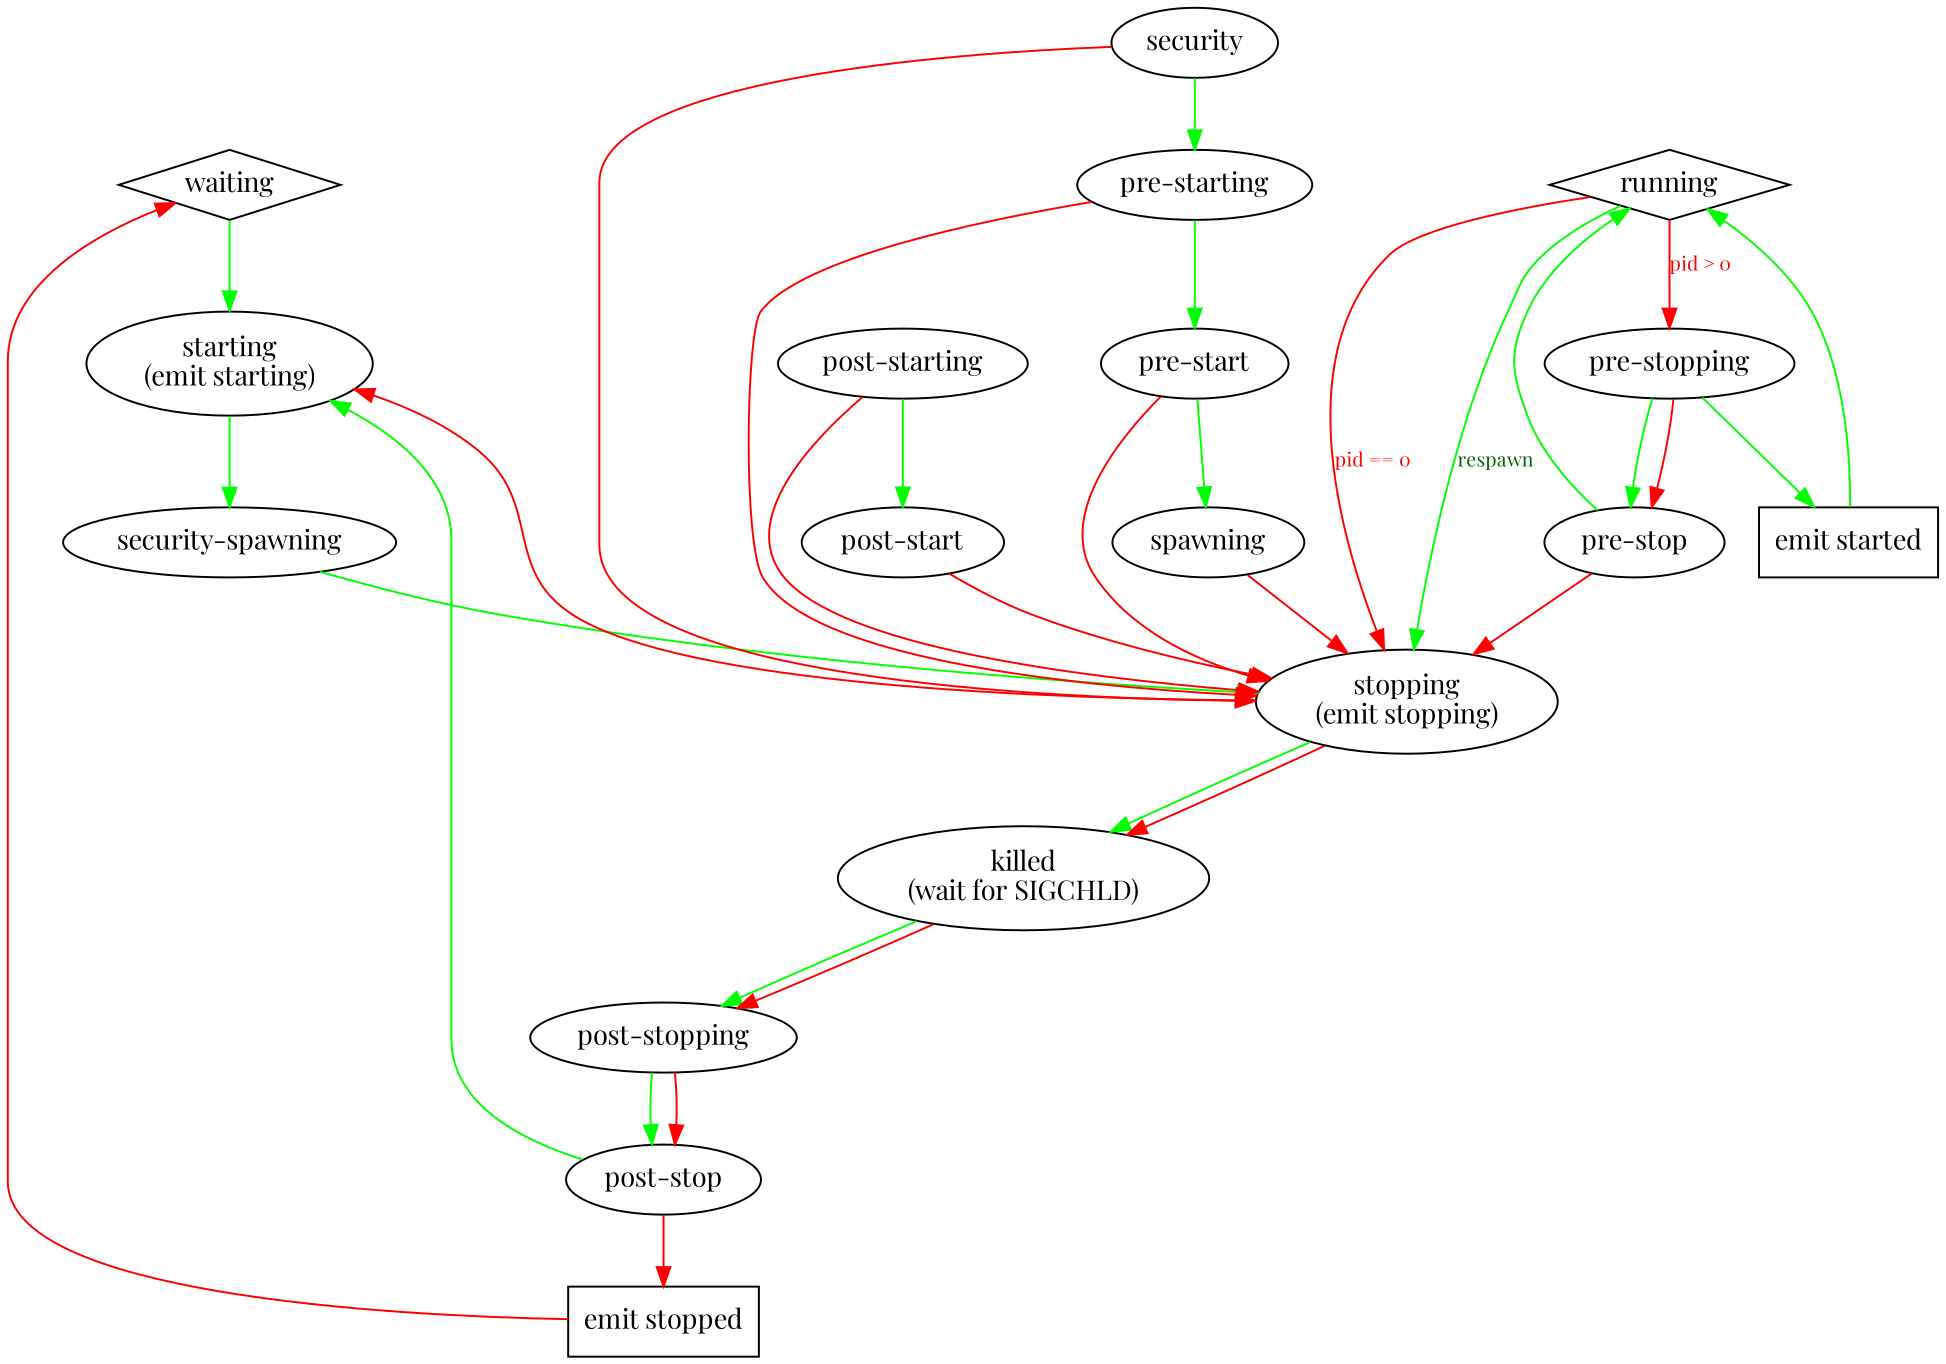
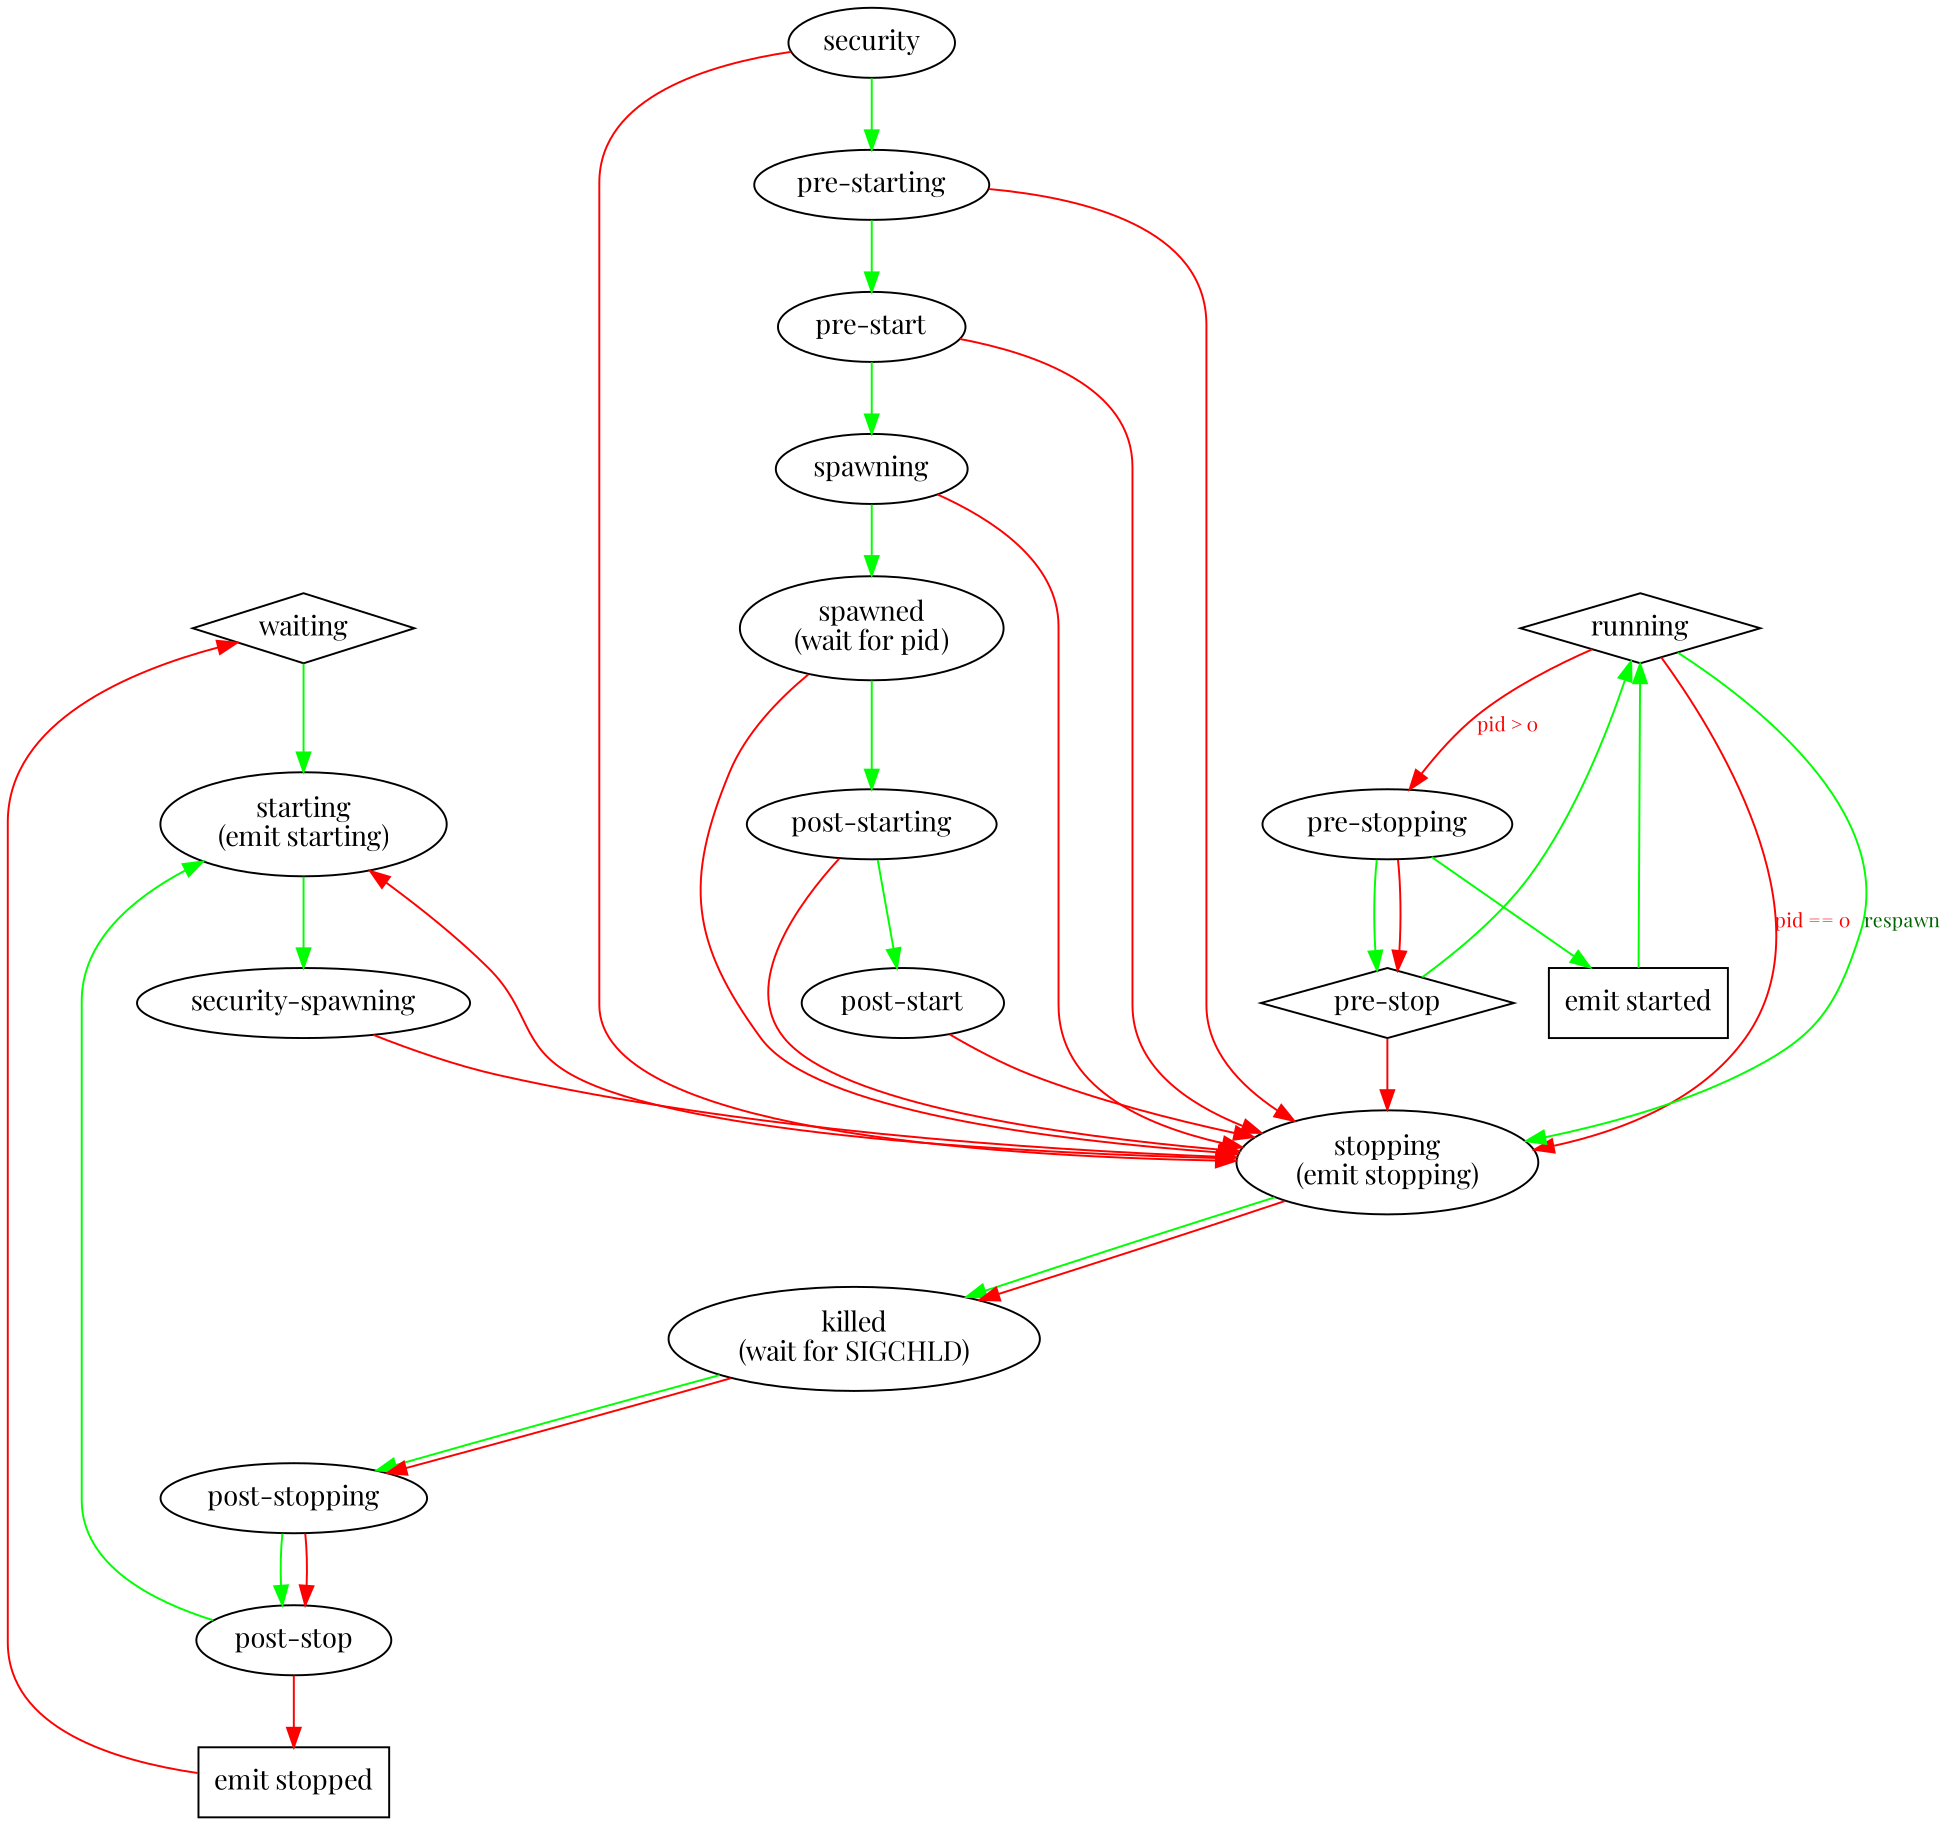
(1634, 542) -> (1387, 1003)
none -> (872, 628)
(891, 666) -> (579, 1091)
